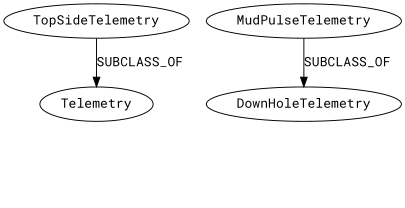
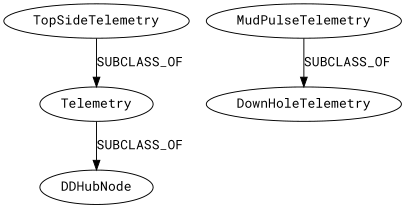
none -> (97, 187)
